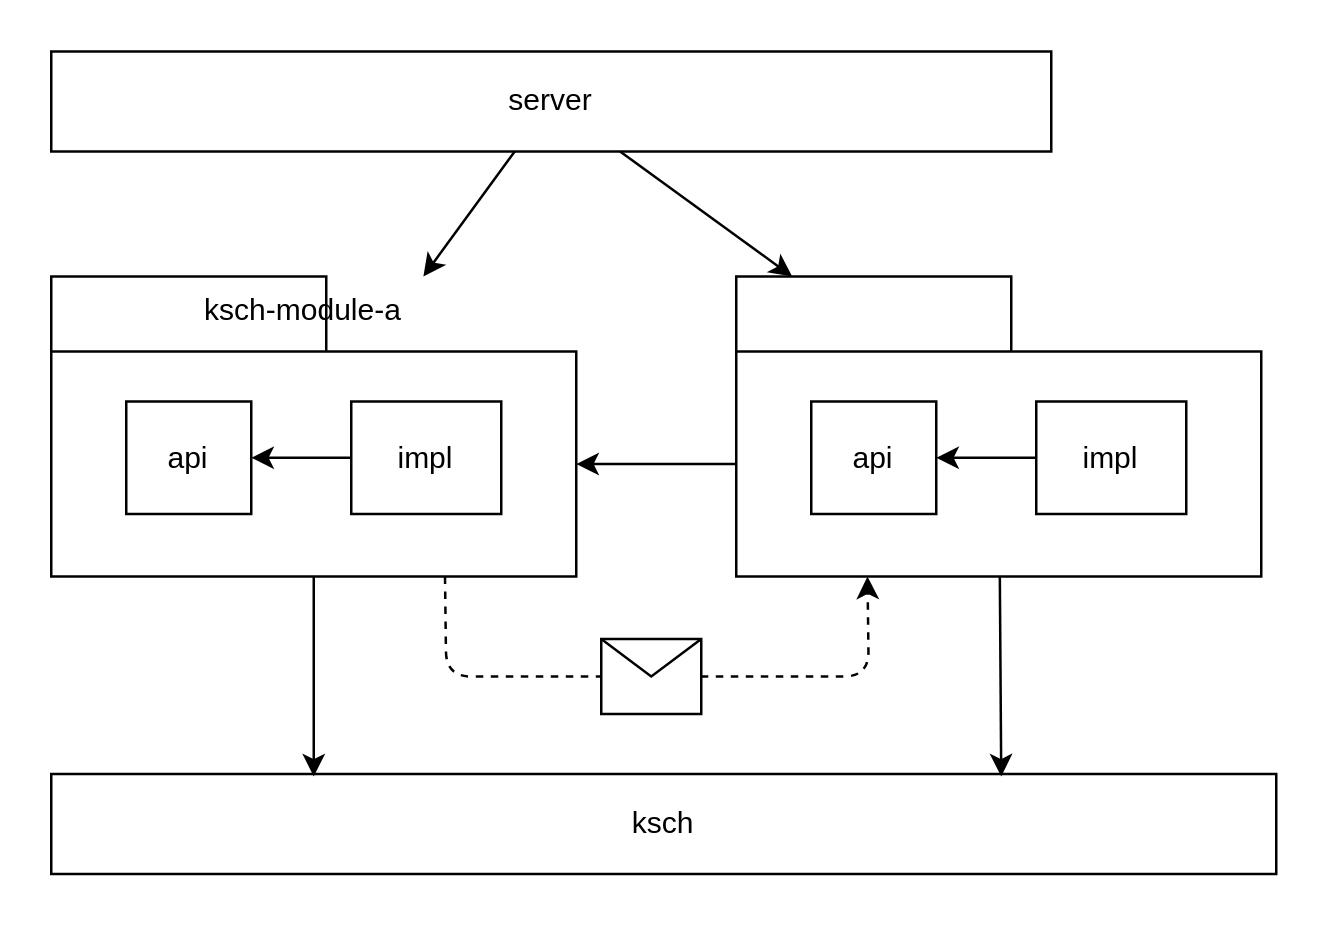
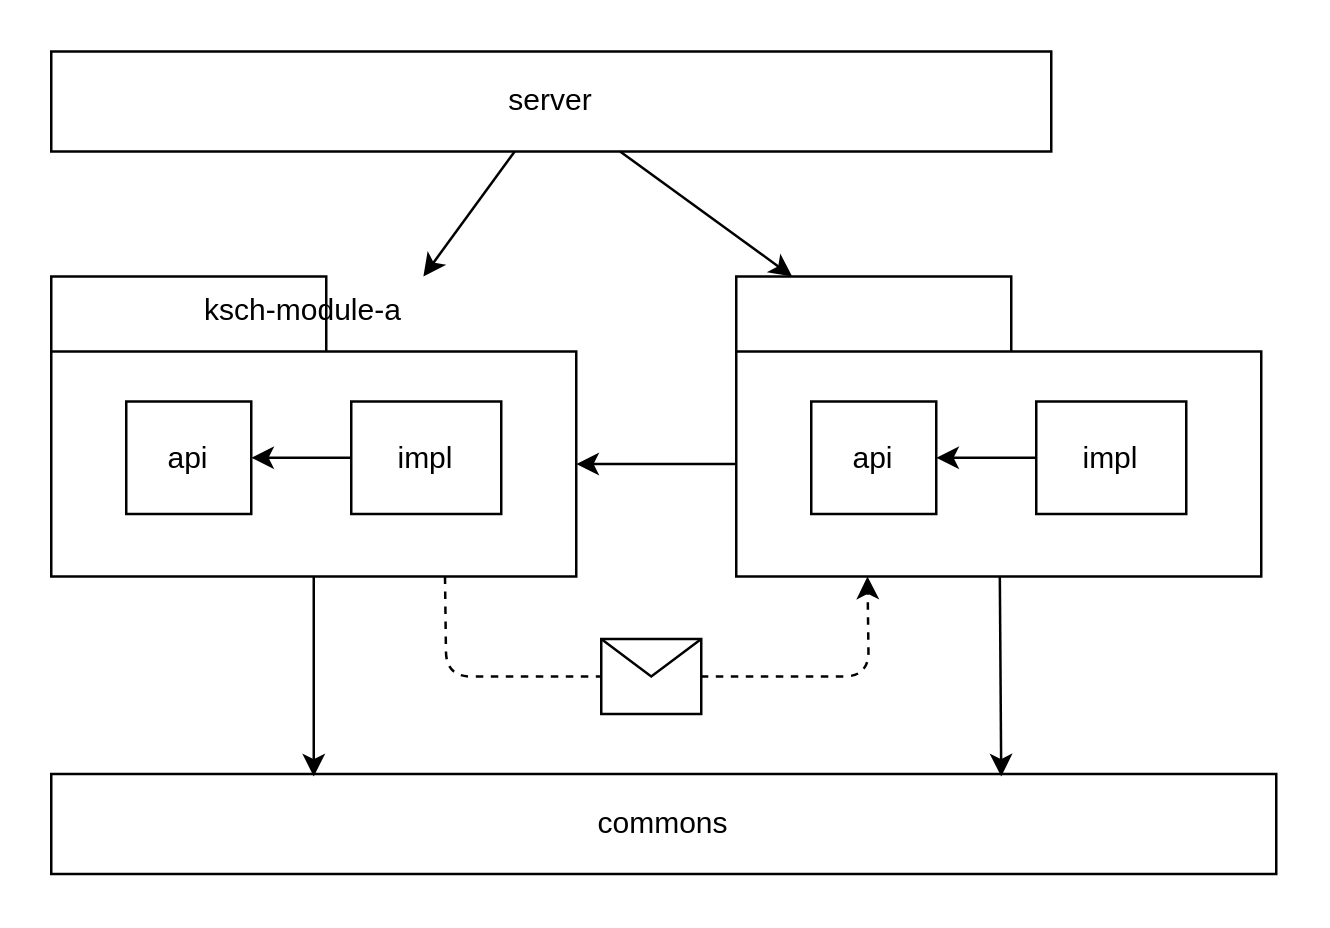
(664, 824) -> (664, 824)
